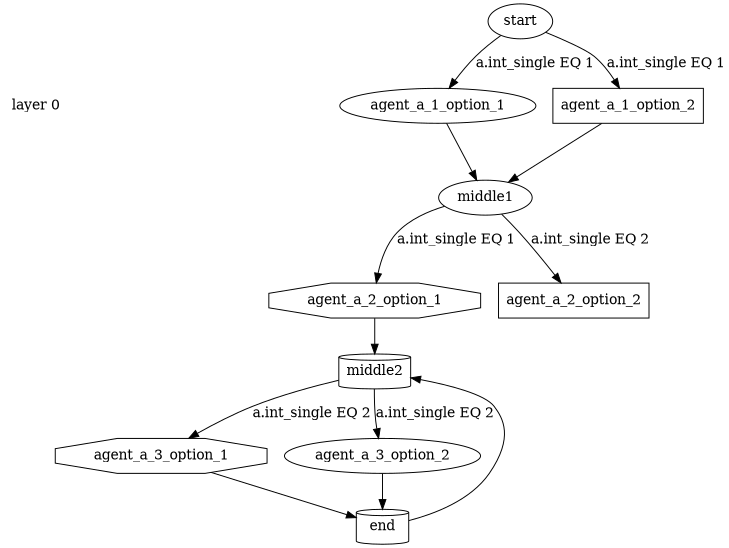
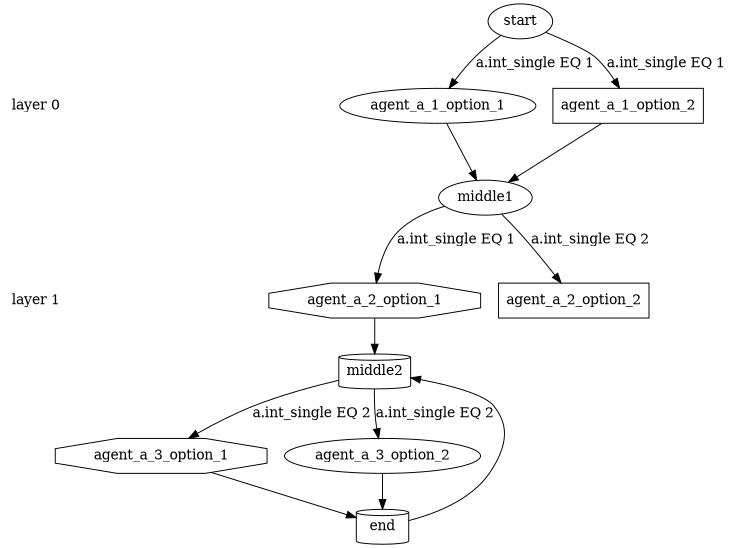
none -> (36, 301)
